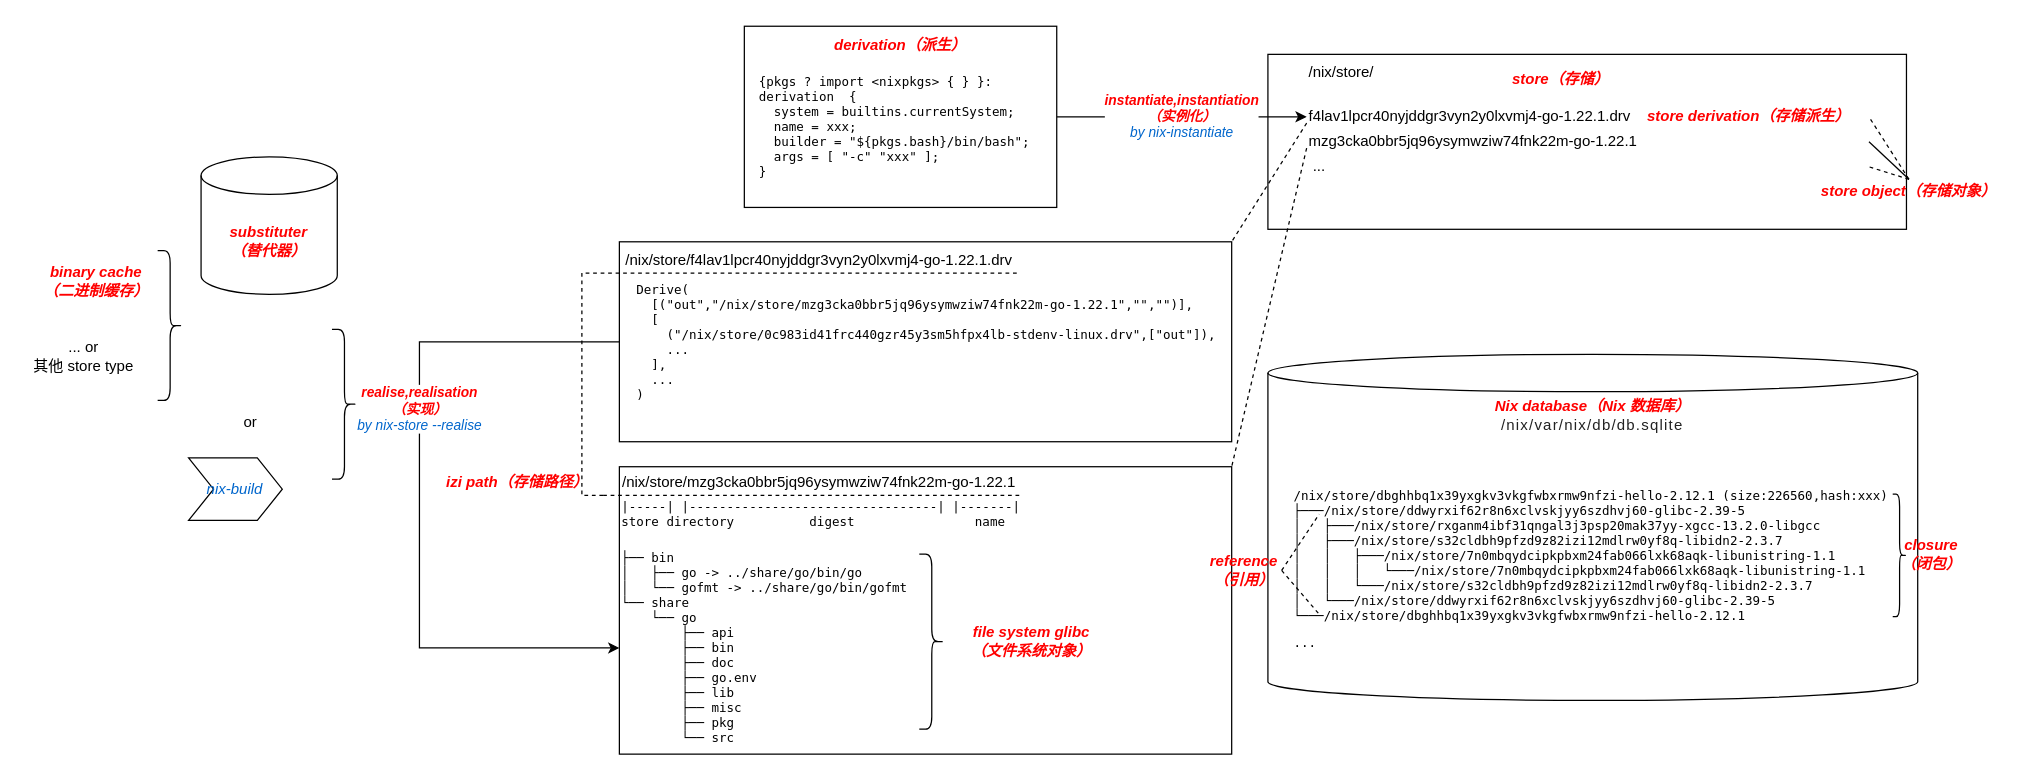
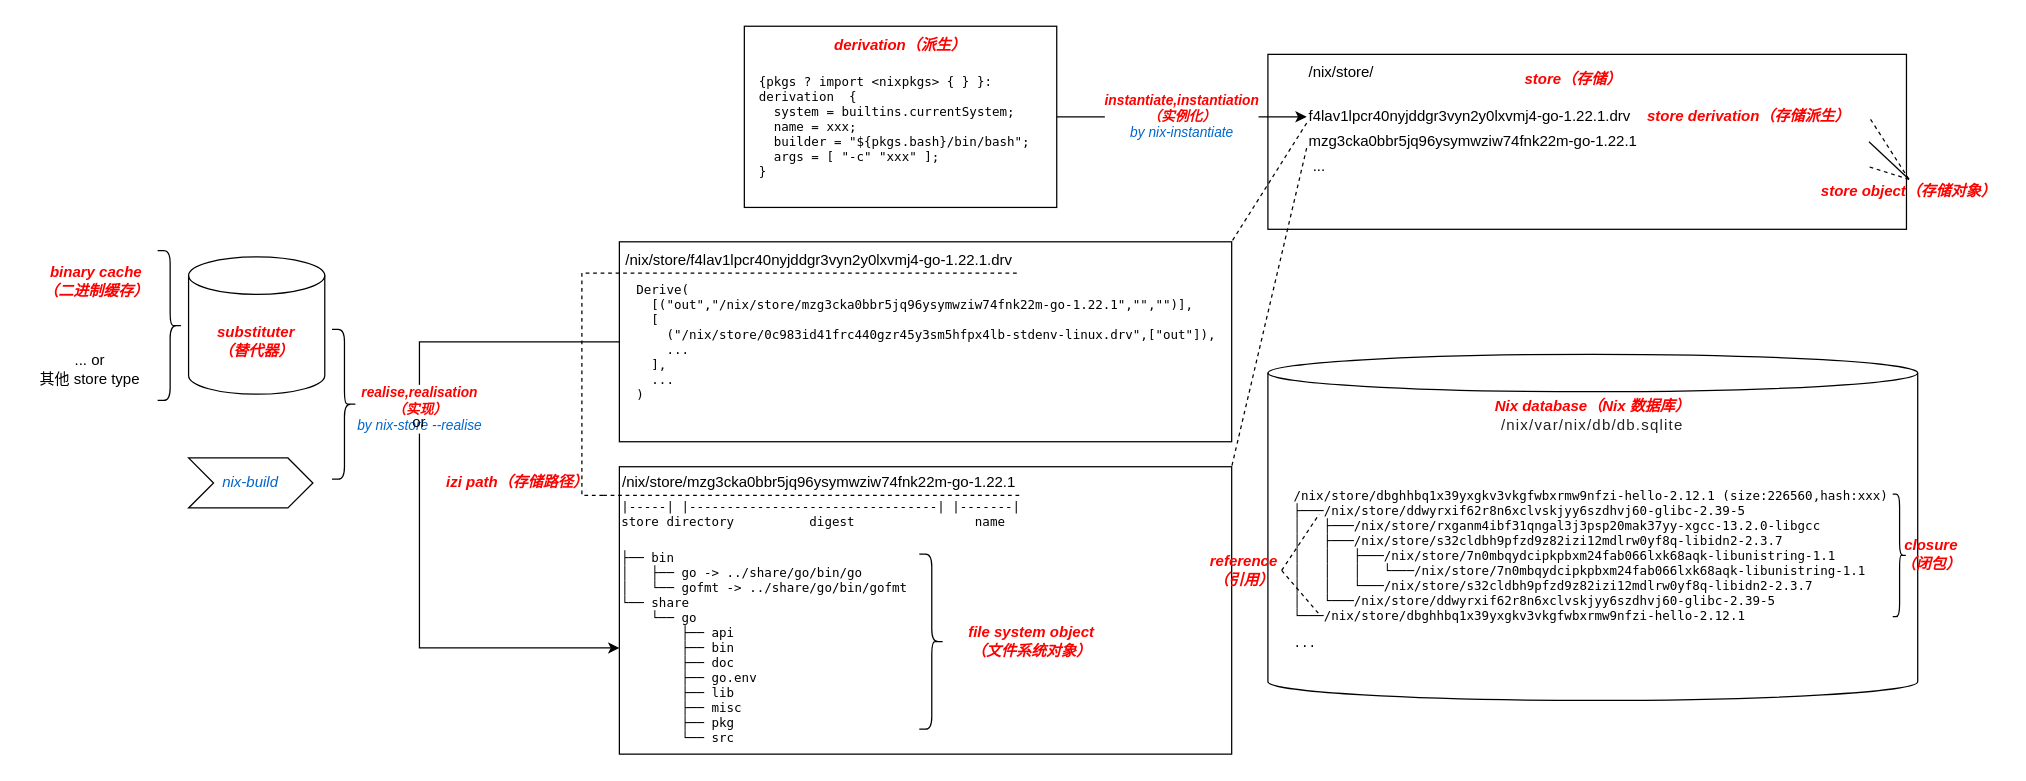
(1561, 79) -> (1574, 79)
(269, 226) -> (257, 326)
(83, 357) -> (89, 369)
(251, 423) -> (419, 423)
(235, 489) -> (251, 483)
(1032, 642) -> (1032, 642)
